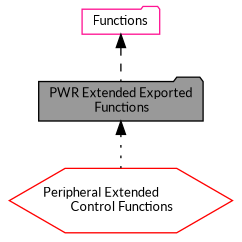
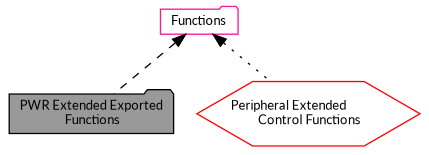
(121, 151) -> (247, 62)
